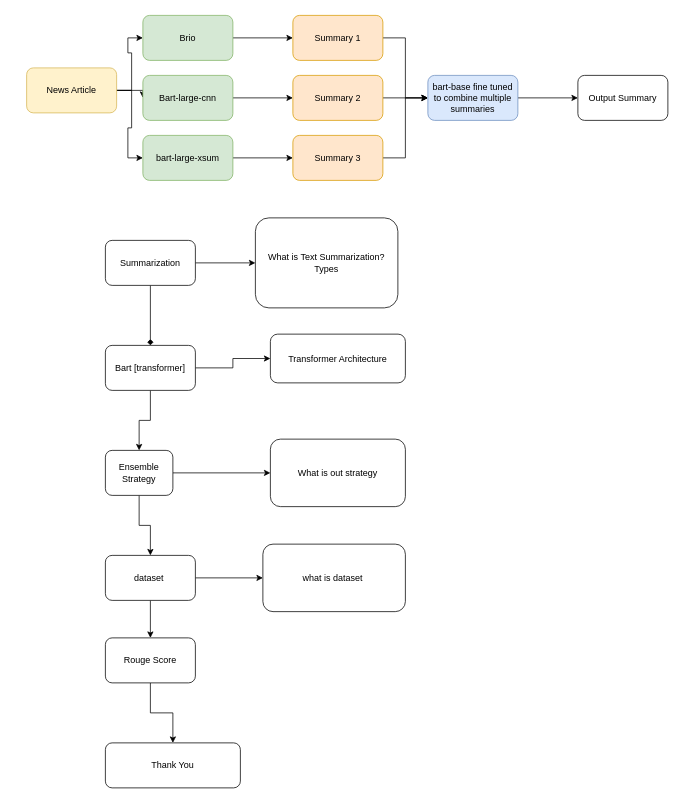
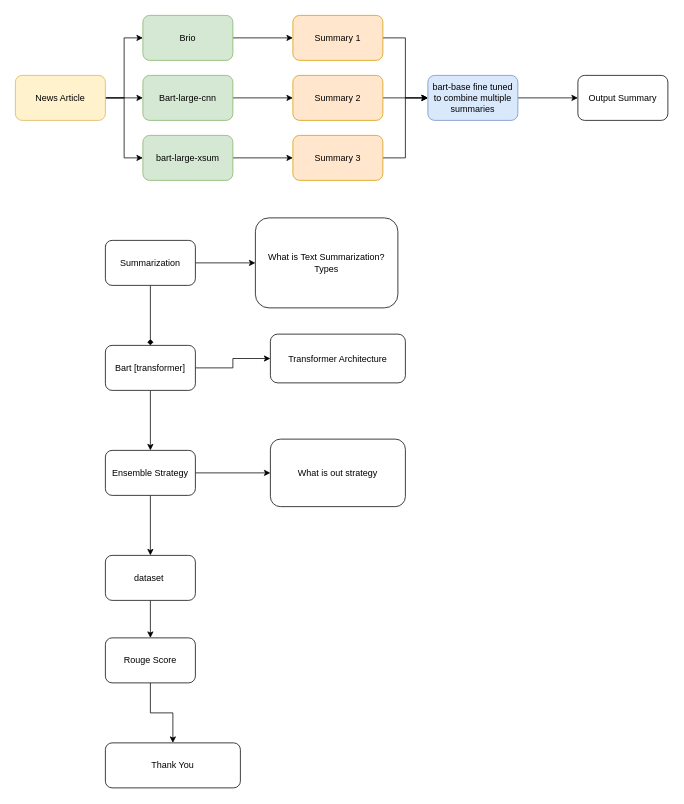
(72, 90) -> (60, 98)
(139, 473) -> (150, 473)
(256, 578) -> none
(334, 578) -> none
